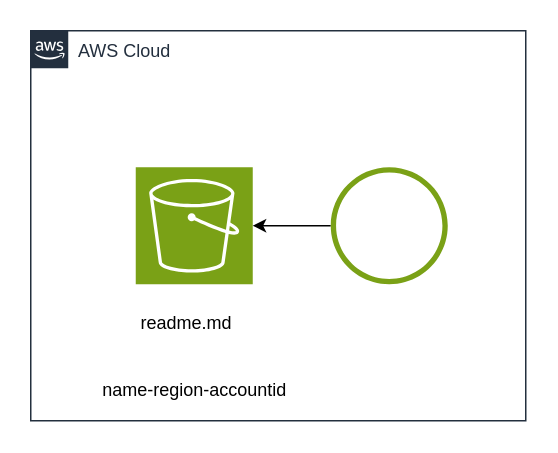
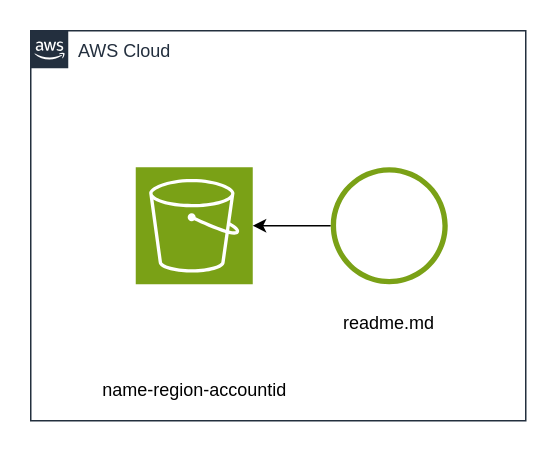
(187, 323) -> (389, 323)
